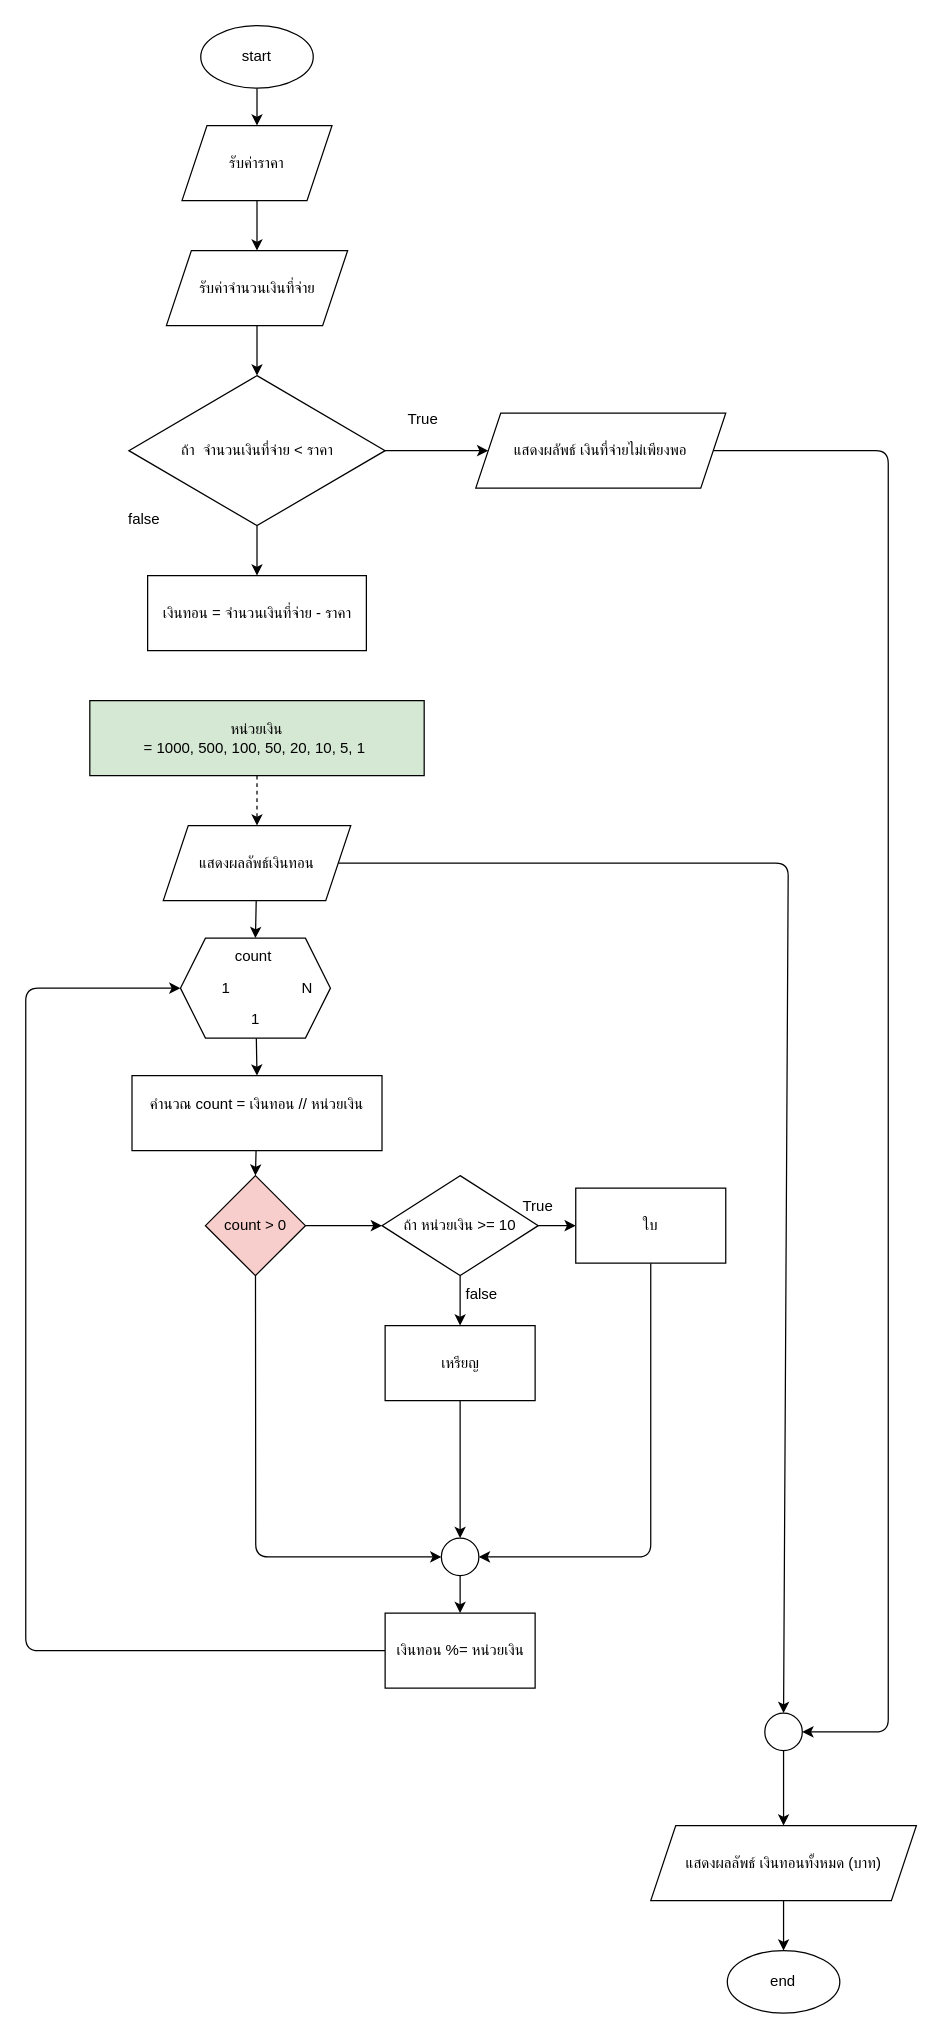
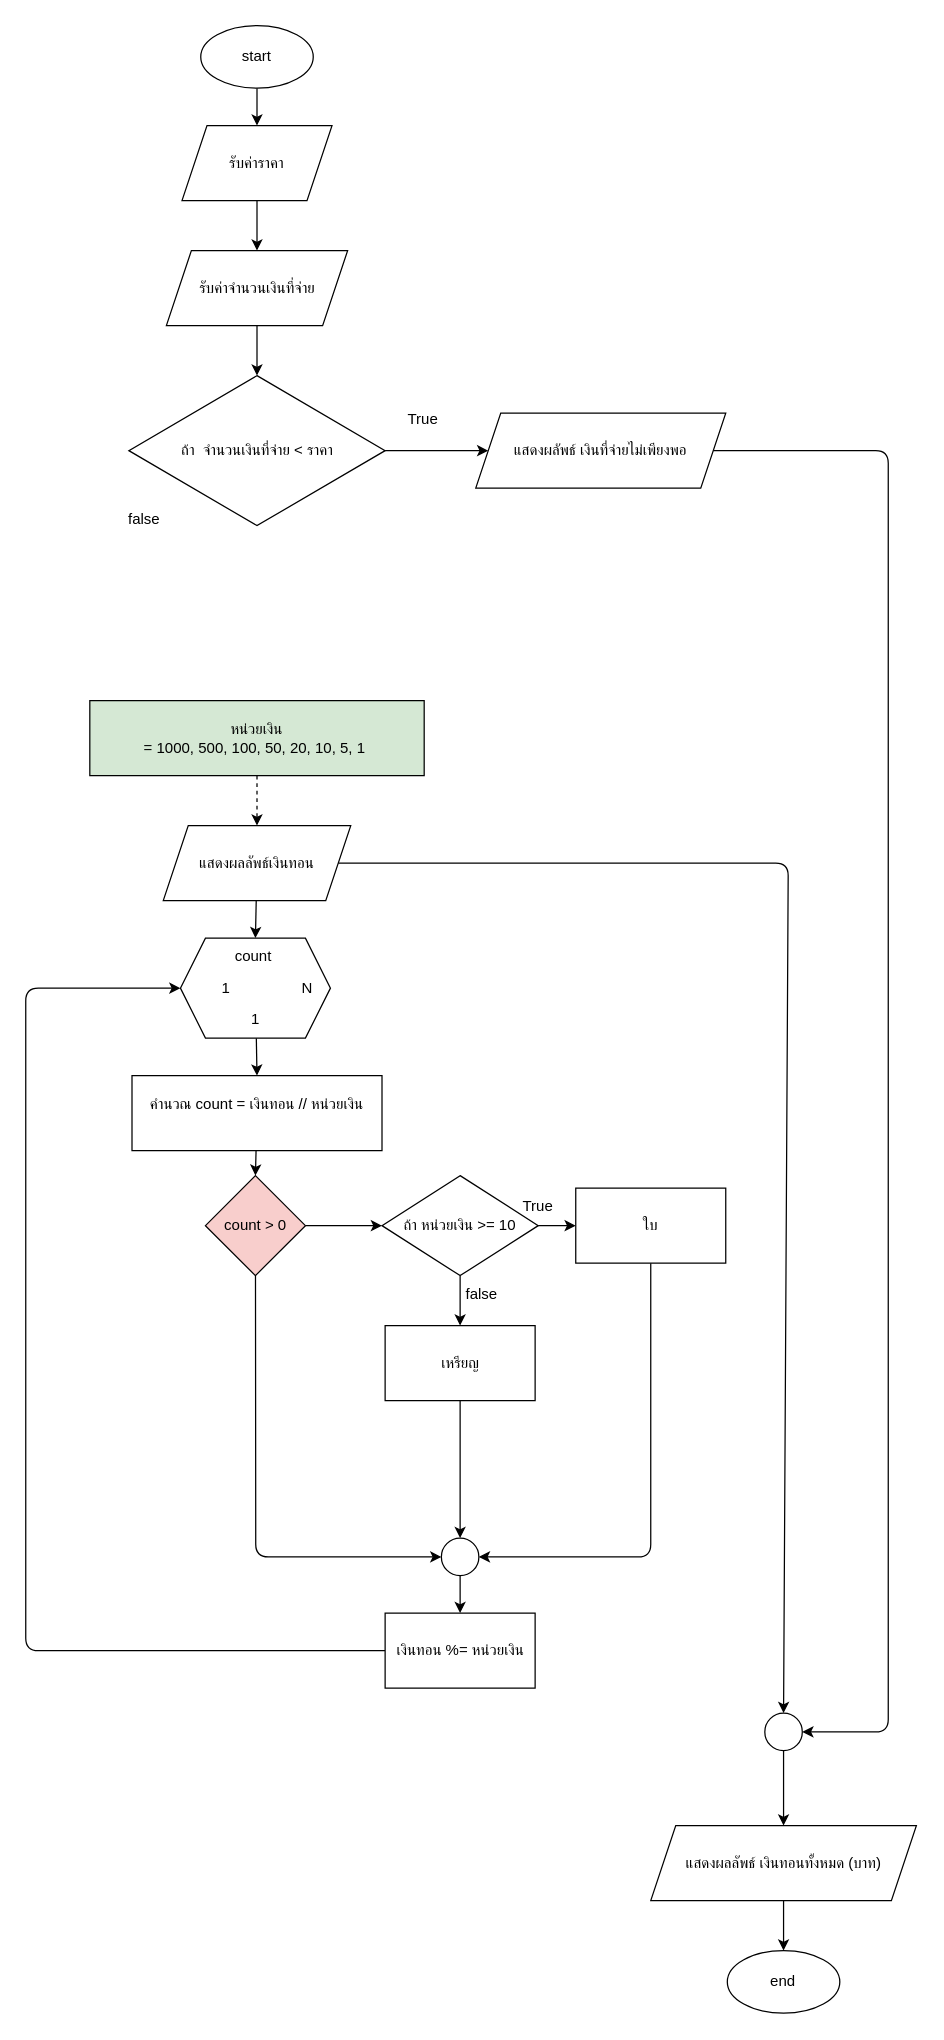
(257, 547) -> none
(257, 613) -> none
